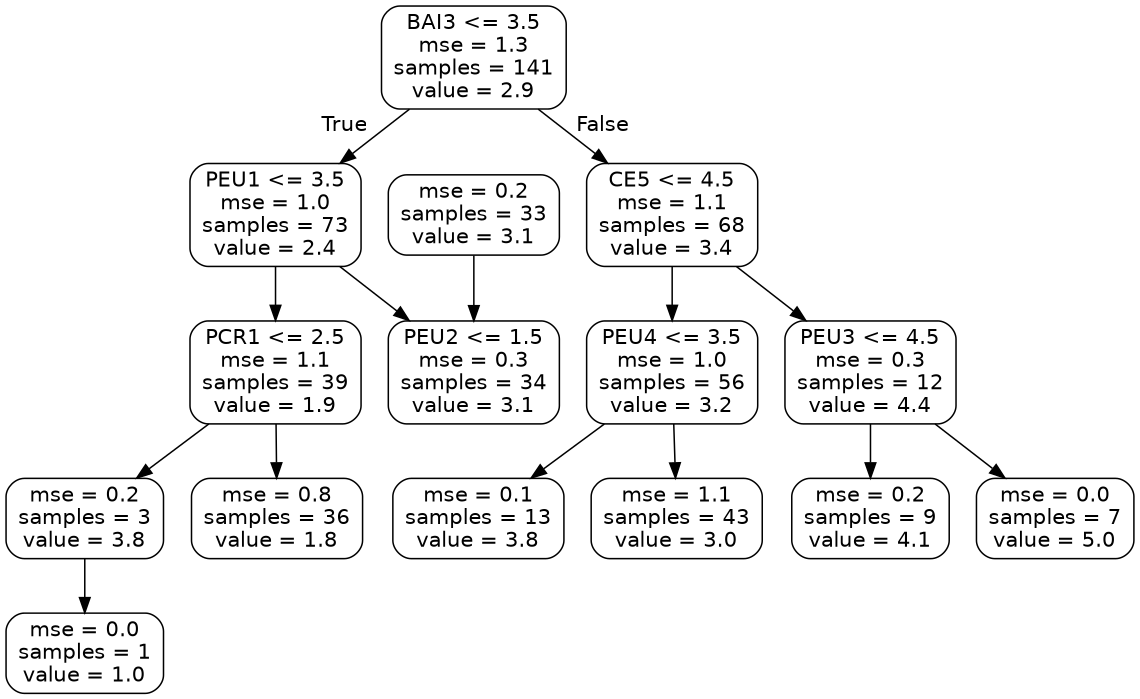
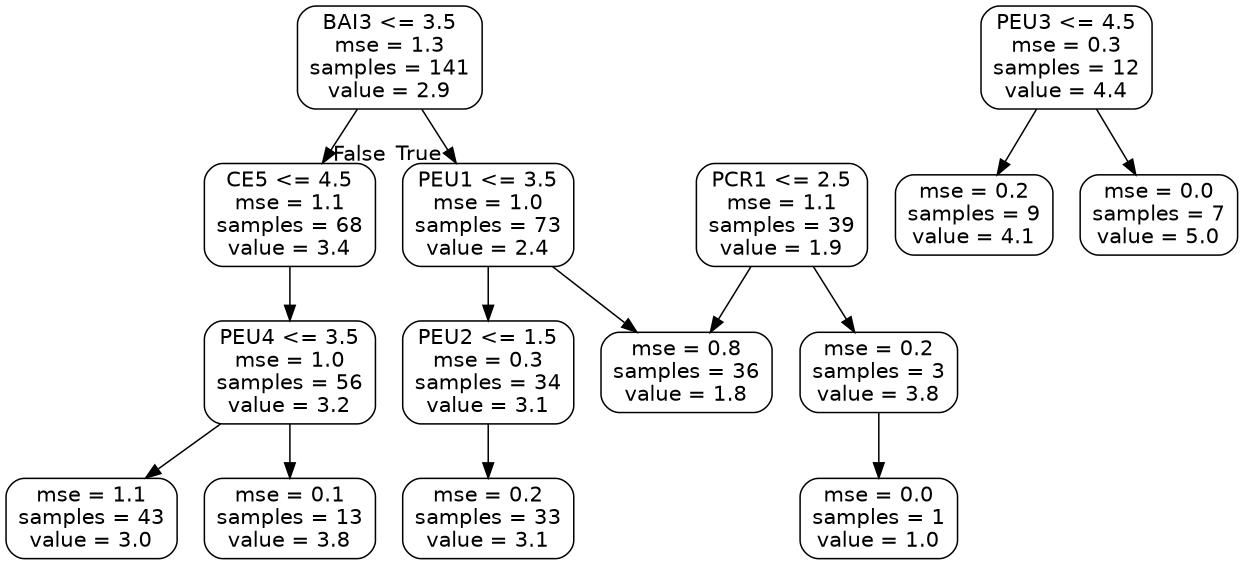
(474, 280) -> (488, 443)
(276, 286) -> (589, 295)
(765, 289) -> none
